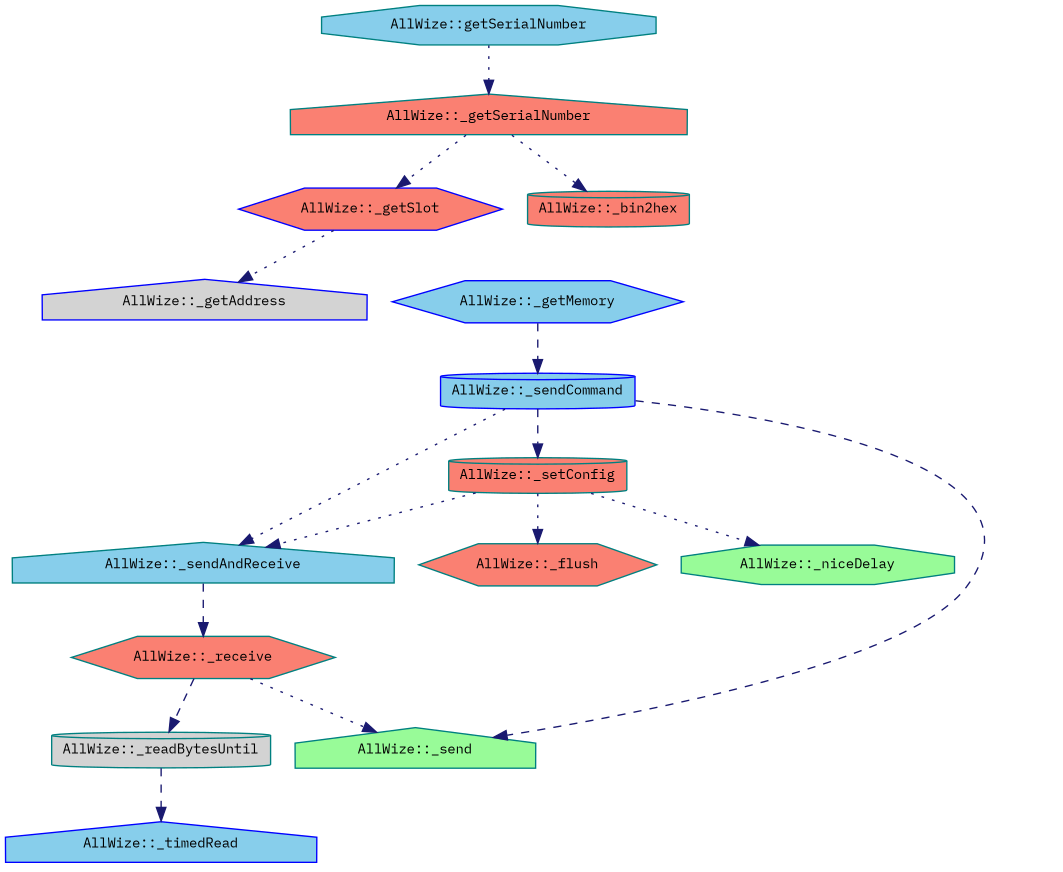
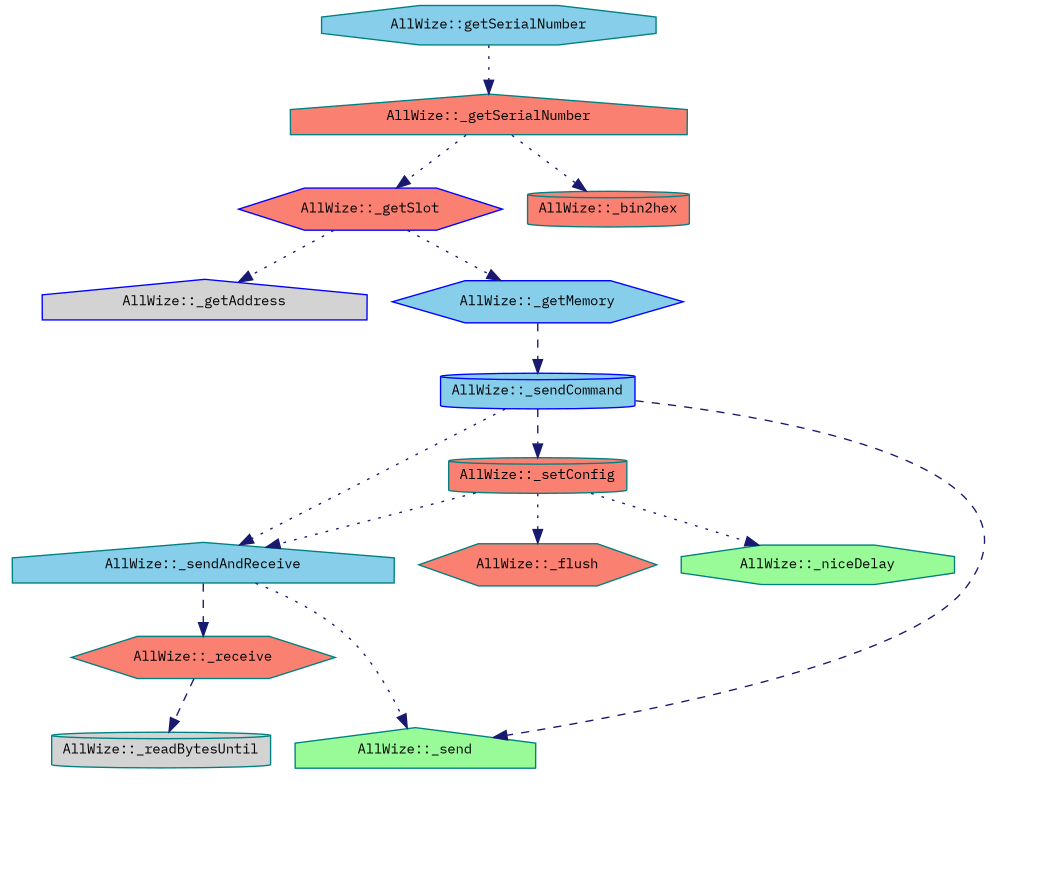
none -> (448, 252)
(307, 703) -> (344, 633)
(161, 844) -> none
